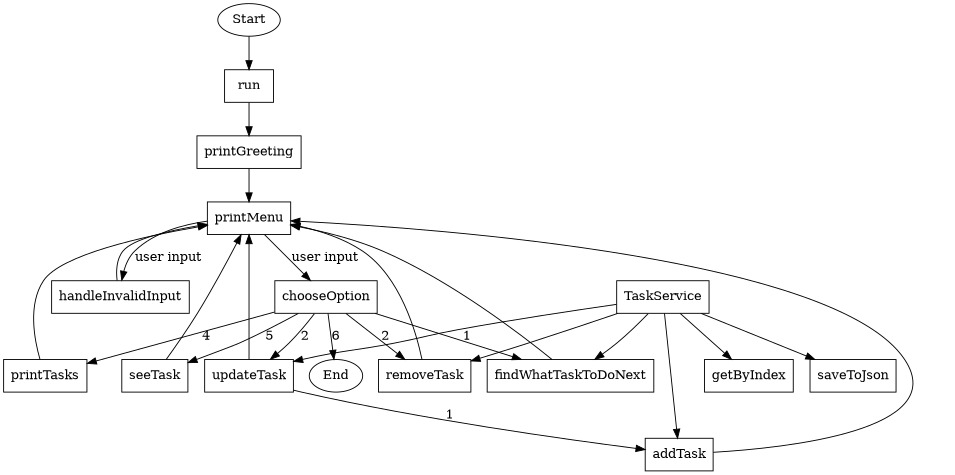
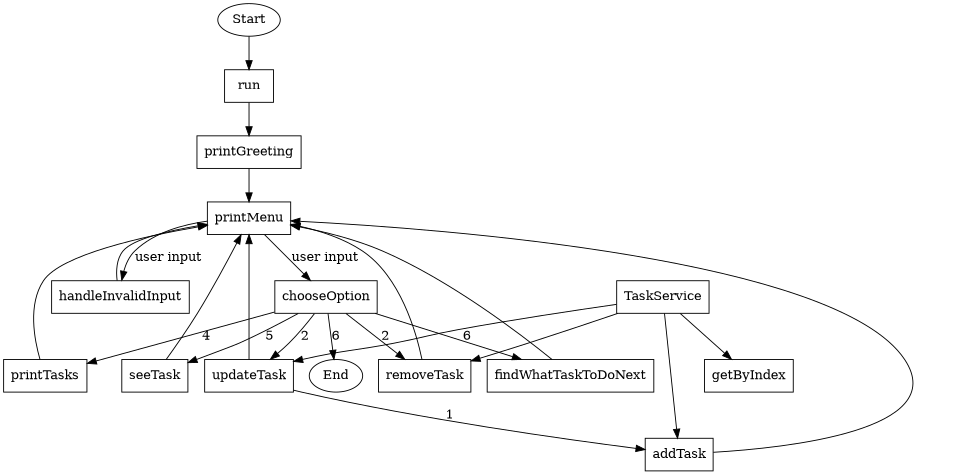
(626, 335) -> none
(467, 336) -> (467, 336)
(853, 376) -> none
